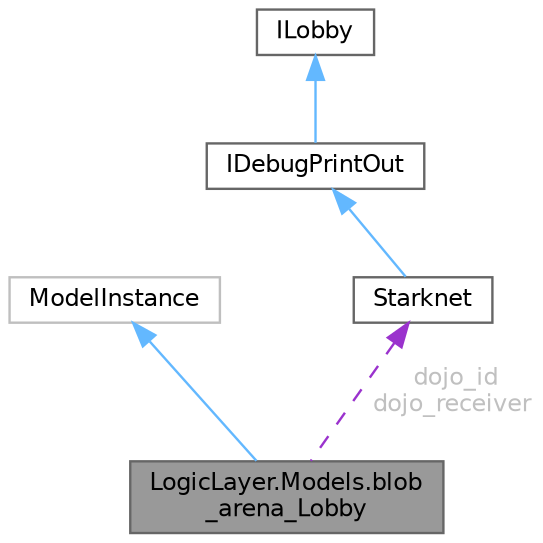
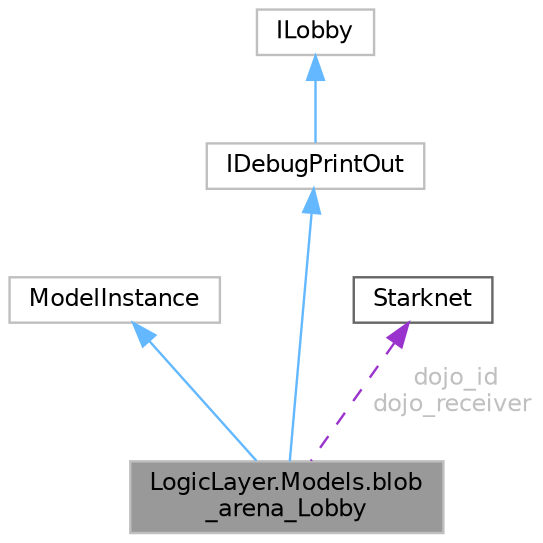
(316, 32) -> (316, 32)
(316, 166) -> (316, 166)
(377, 243) -> (301, 337)
(287, 497) -> (287, 497)
